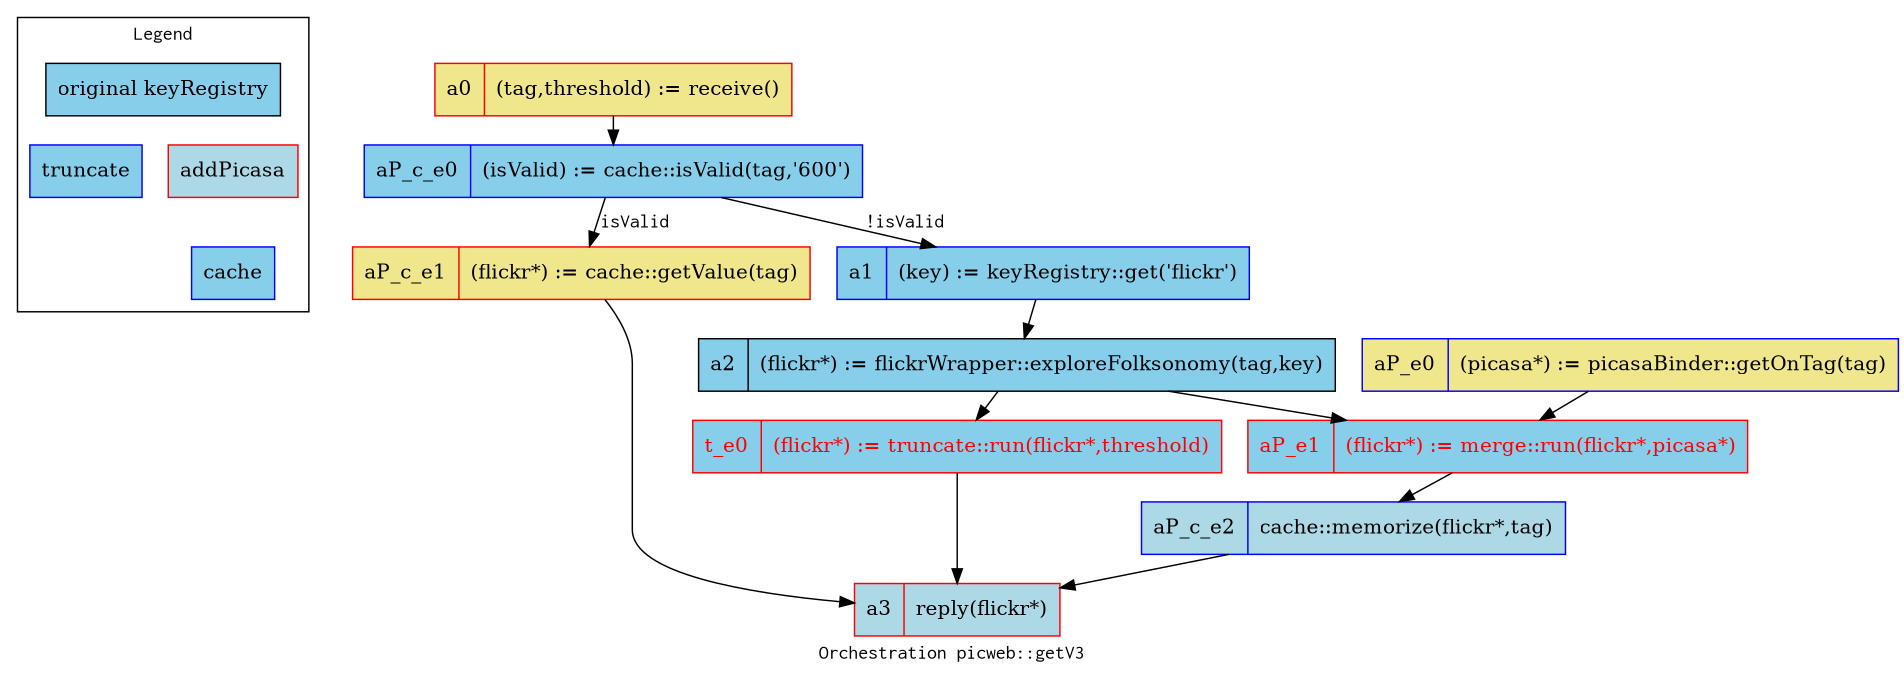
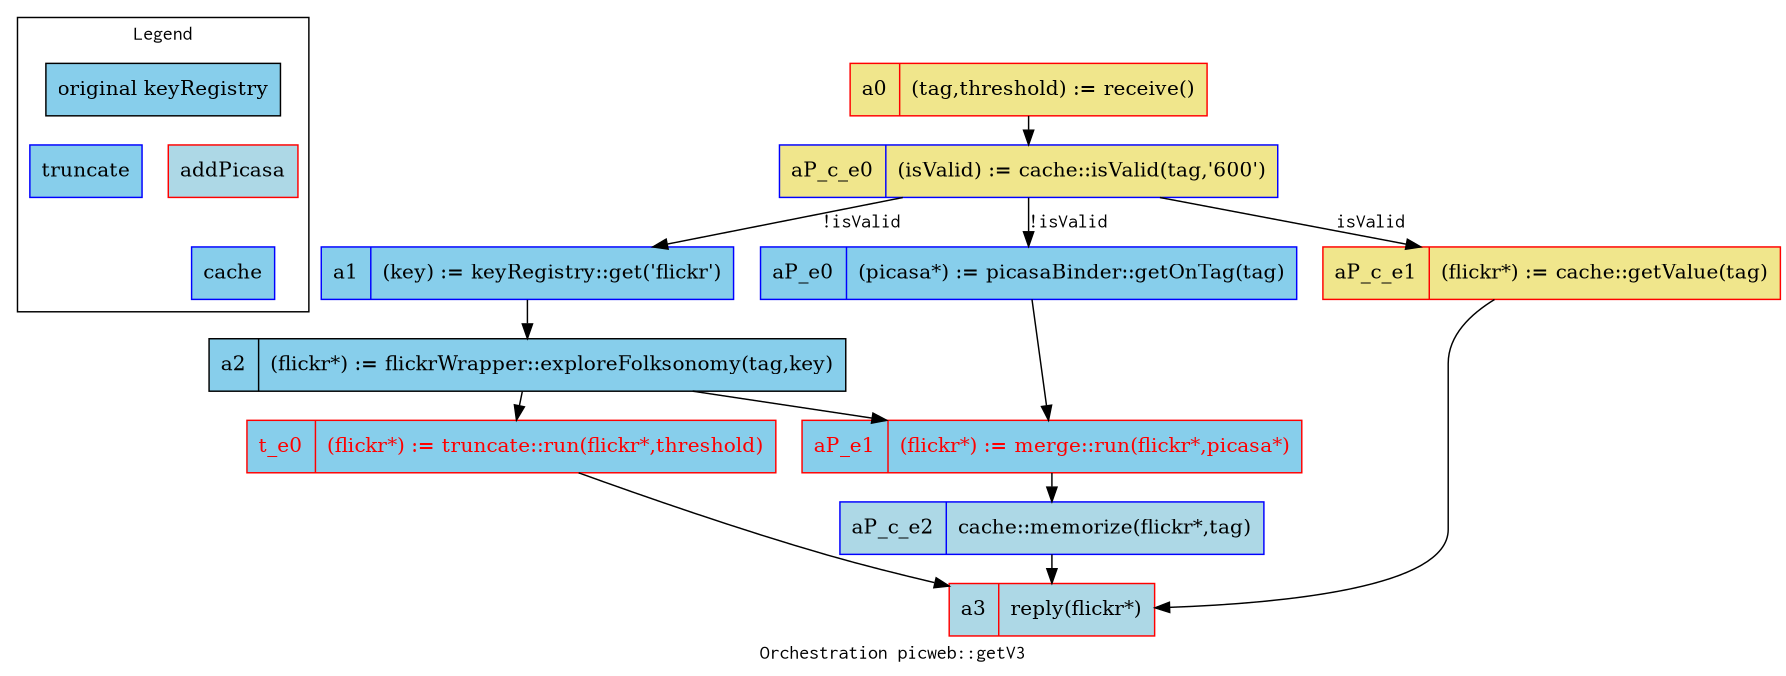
(613, 171) -> (1029, 171)
none -> (1029, 215)
(1630, 365) -> (1029, 273)
